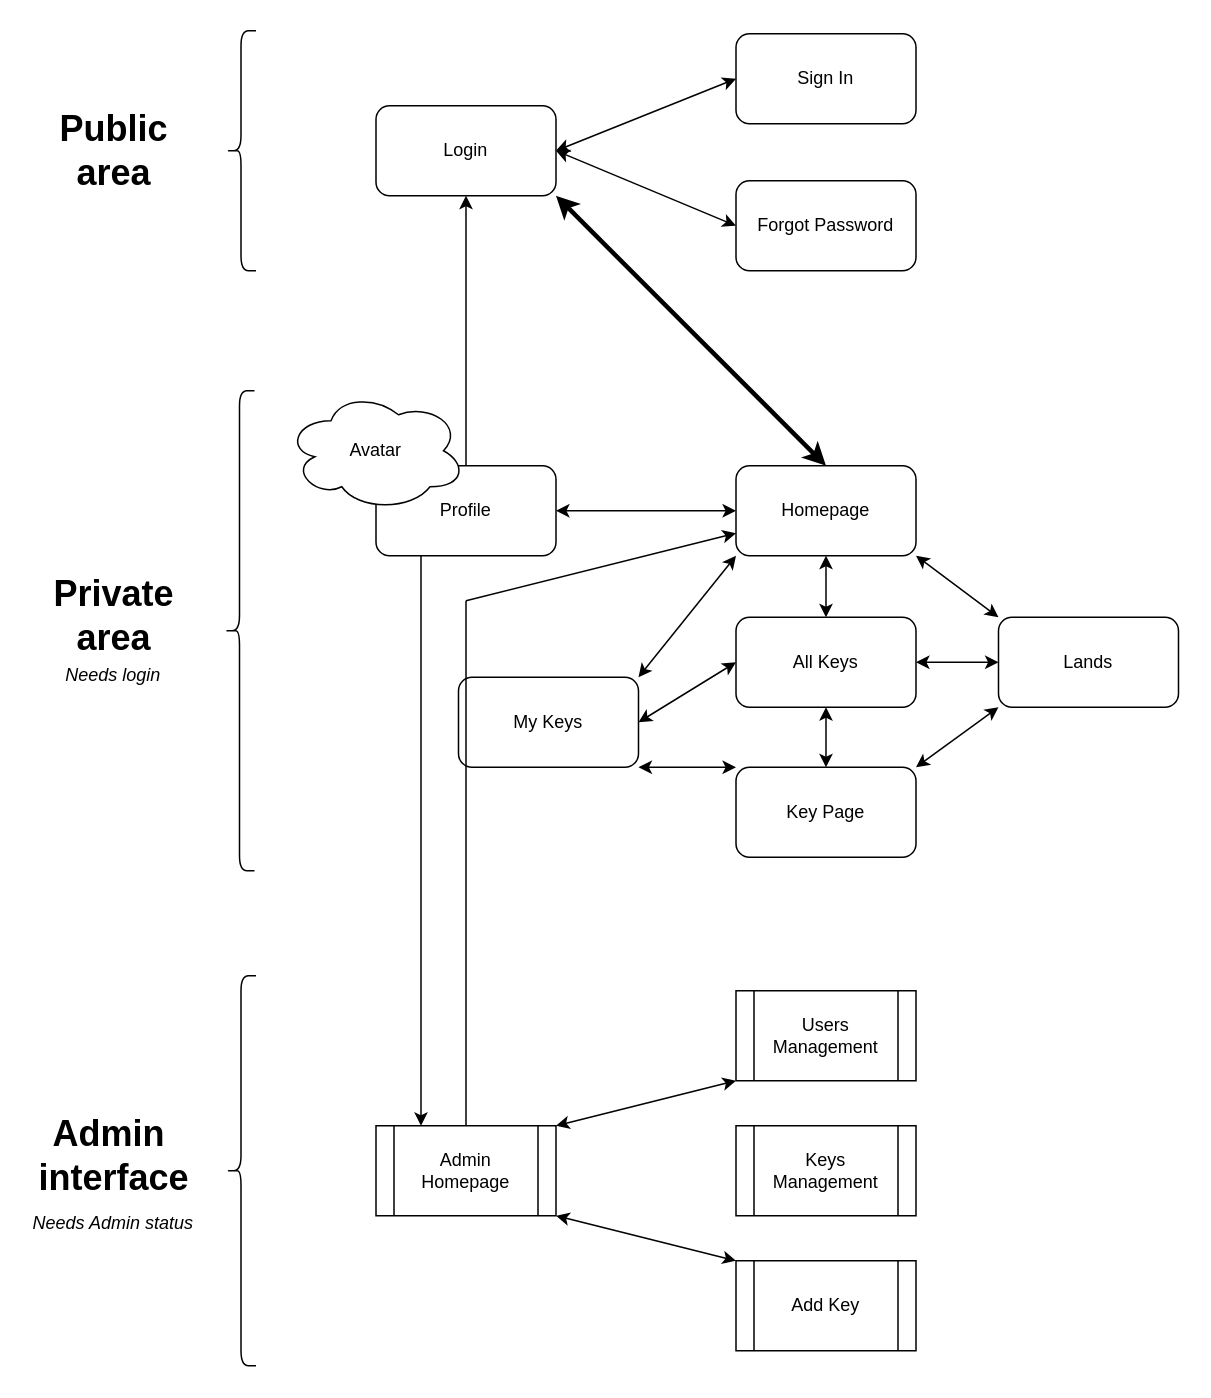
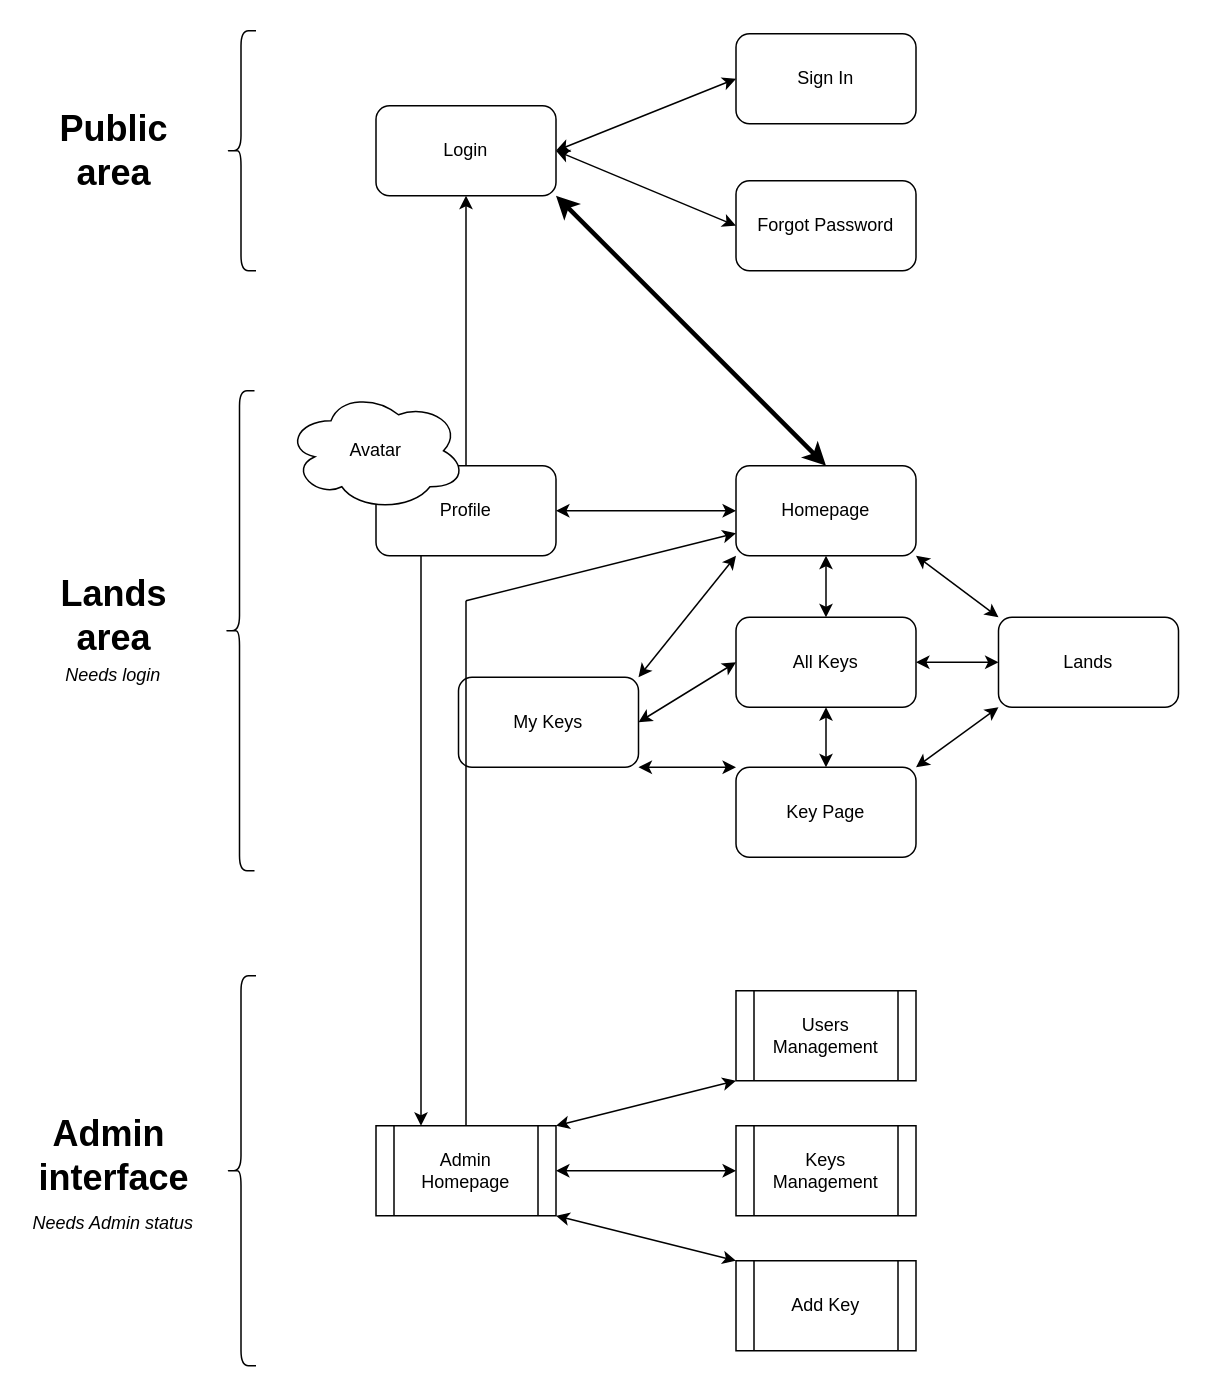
(114, 616) -> (114, 616)
none -> (646, 1171)
